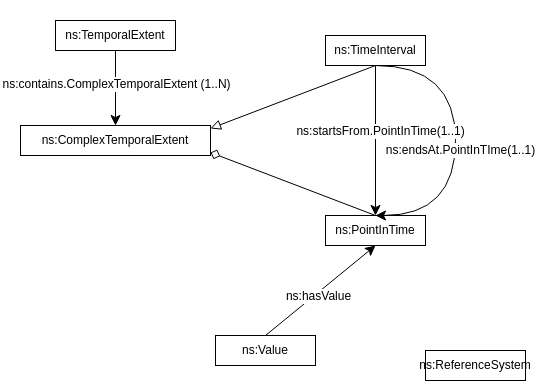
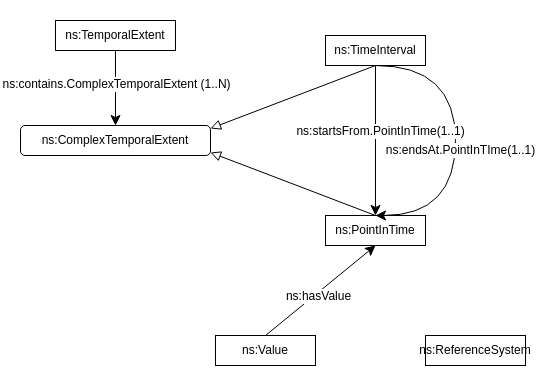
(116, 141) -> (116, 141)
(221, 157) -> (221, 156)
(476, 366) -> (476, 351)
